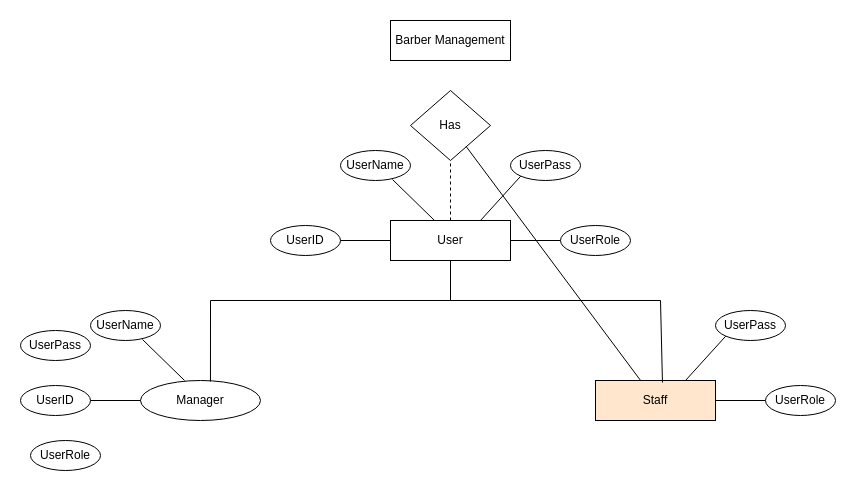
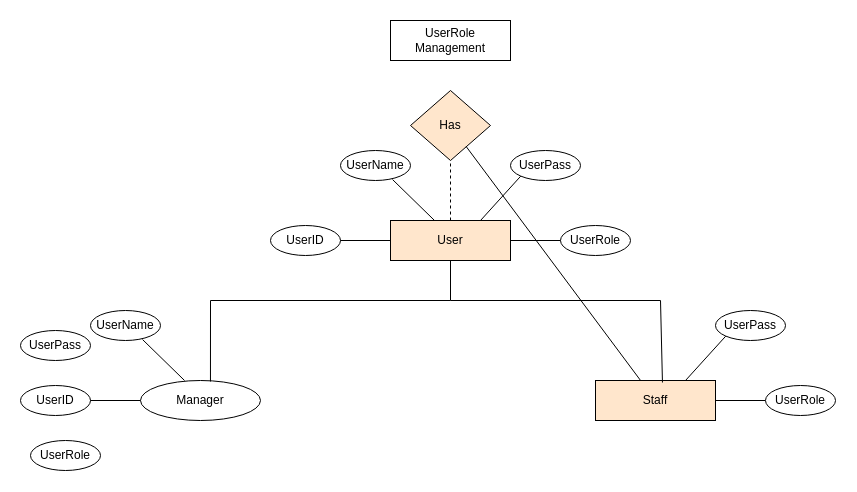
(451, 41) -> (451, 41)
(451, 126) -> (451, 126)
(451, 241) -> (451, 241)
